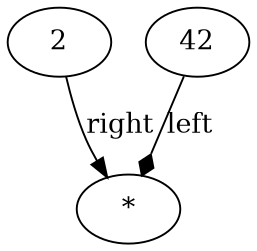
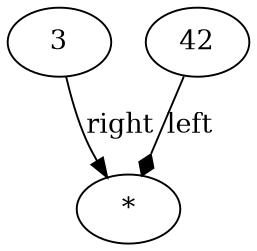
(59, 42) -> (59, 42)
